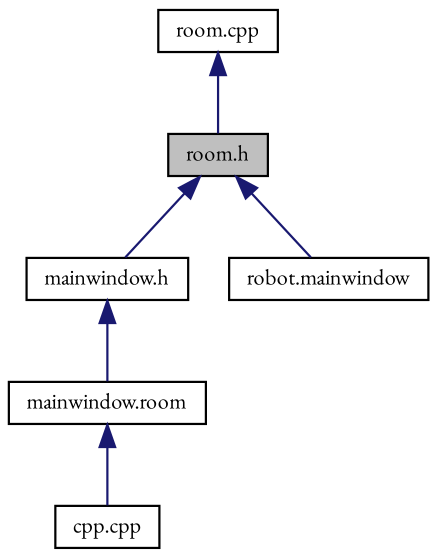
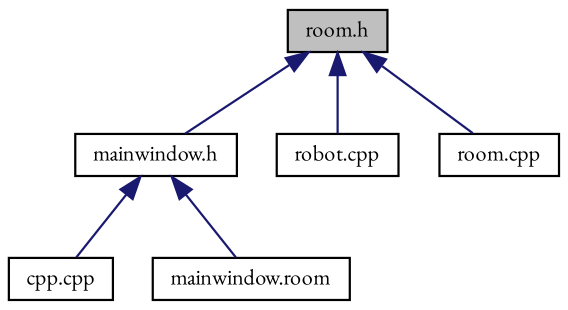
(218, 105) -> (428, 100)
(329, 279) -> (338, 155)
(107, 476) -> (101, 226)
